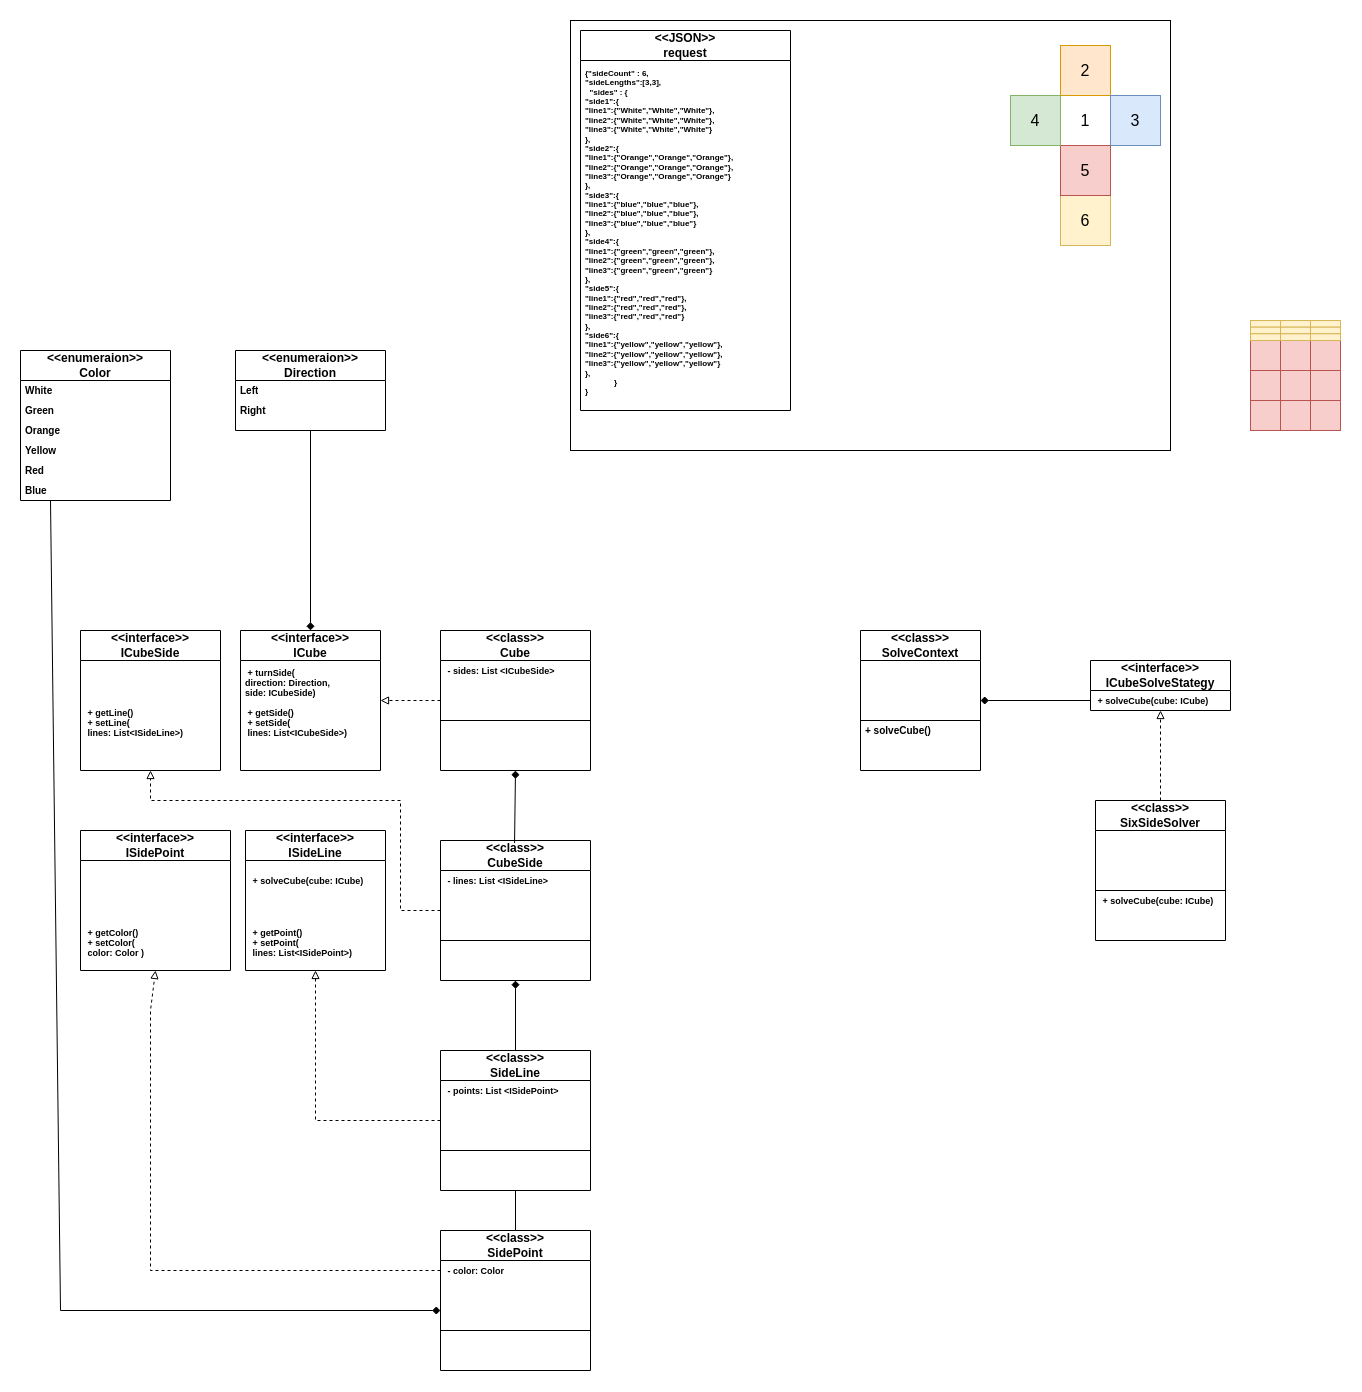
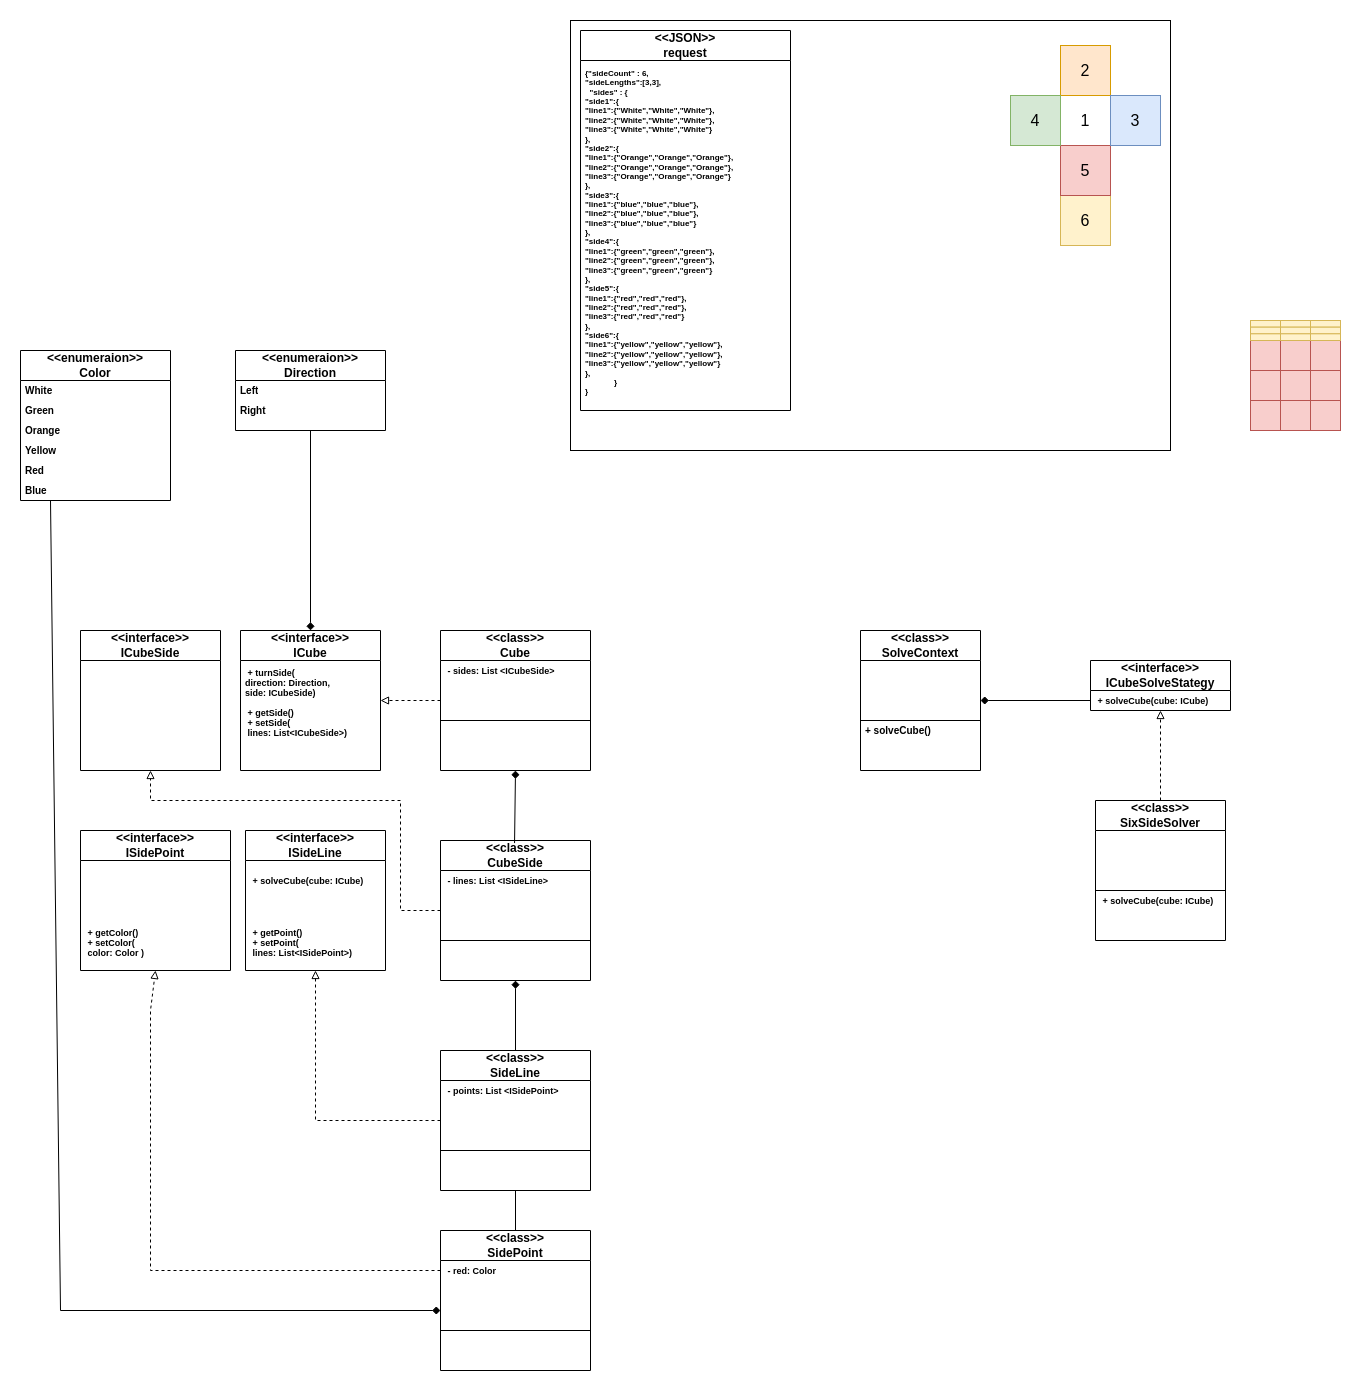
(151, 726) -> none
(485, 1258) -> (480, 1258)
